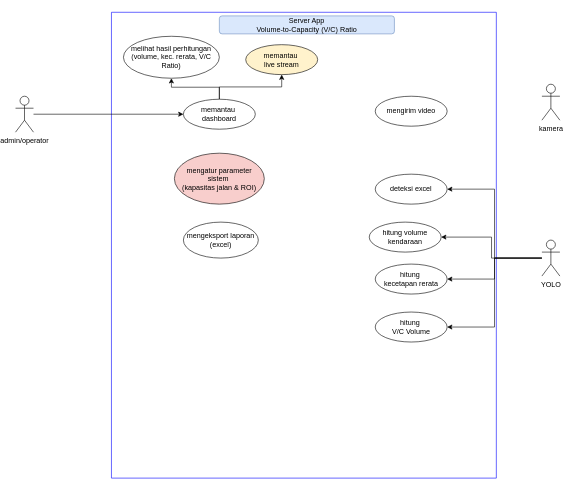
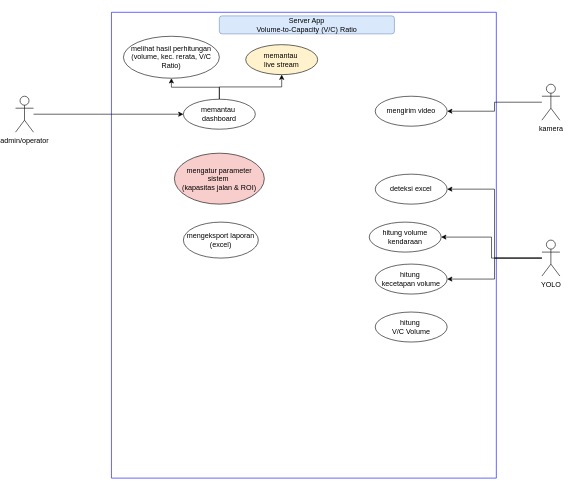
none -> (493, 111)
(411, 279) -> (411, 279)
(493, 327) -> none
